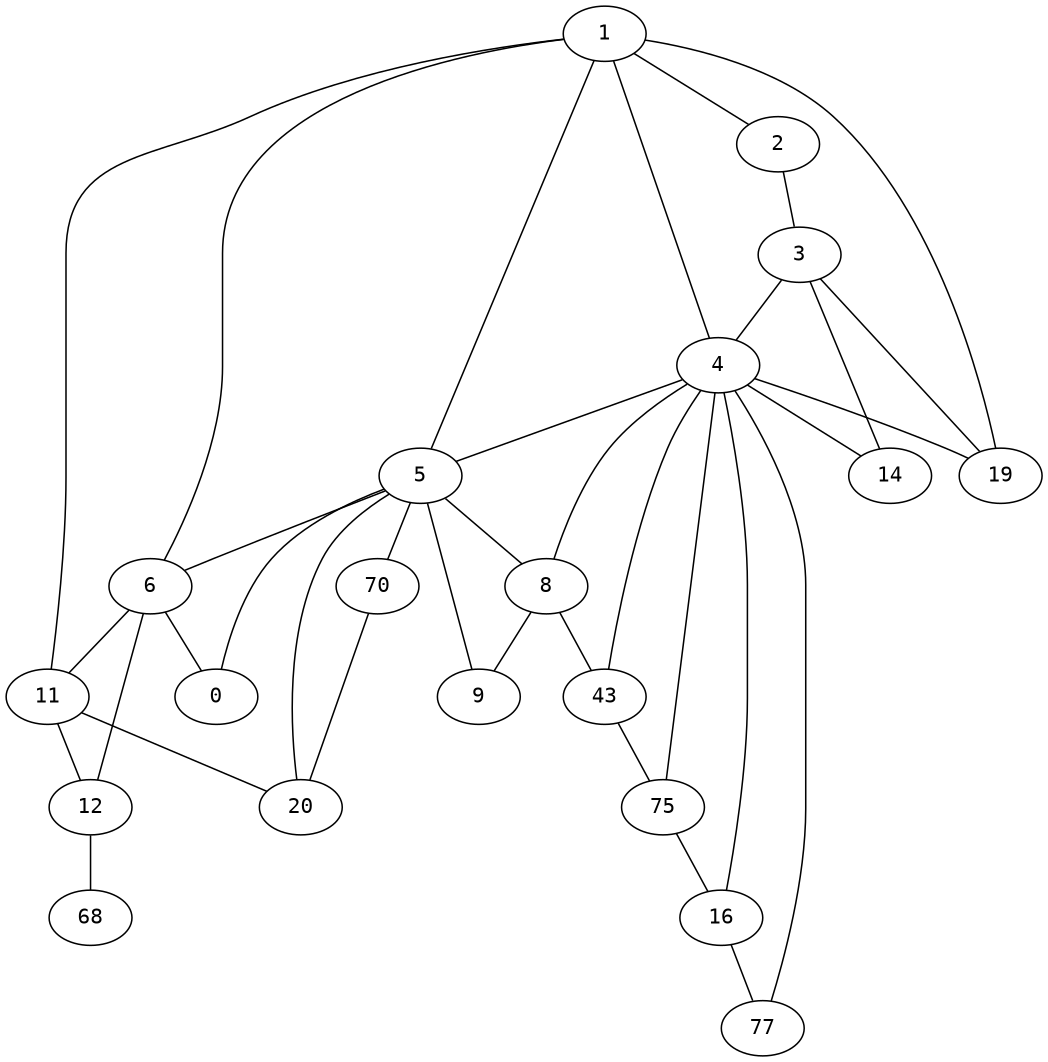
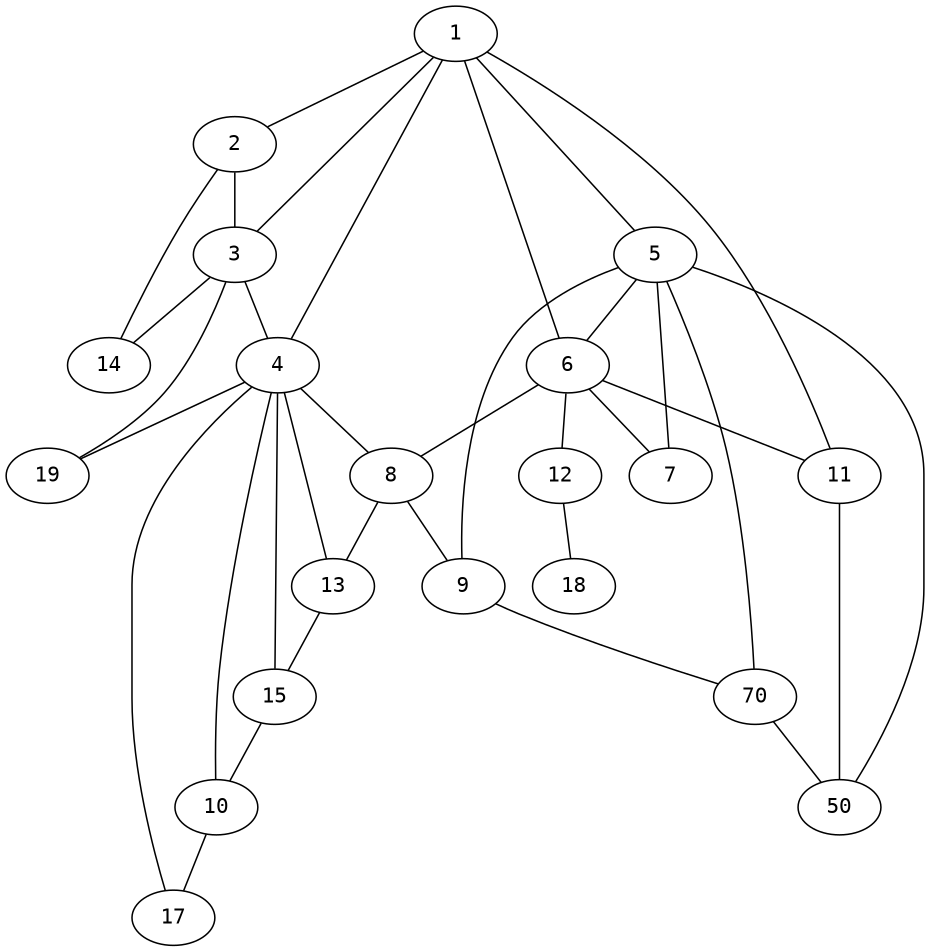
(888, 181) -> (345, 144)
(804, 420) -> (165, 252)
(569, 421) -> none
(484, 531) -> (488, 415)
none -> (606, 647)
(216, 697) -> (671, 476)
(605, 697) -> (333, 586)
(69, 752) -> none
(301, 807) -> (839, 807)
(663, 807) -> (275, 697)
(91, 918) -> (574, 586)
(721, 918) -> (216, 807)
(763, 1028) -> (173, 918)
